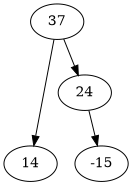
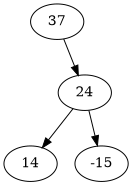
(45, 88) -> (61, 124)
